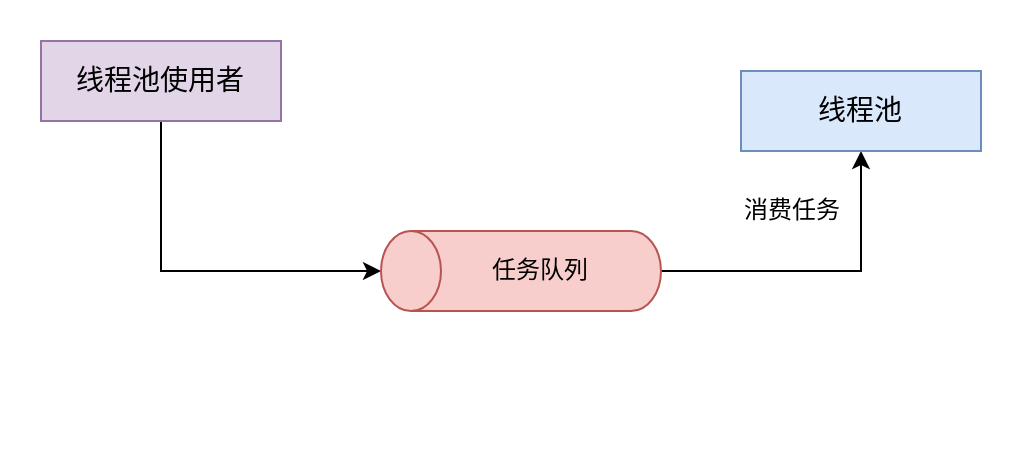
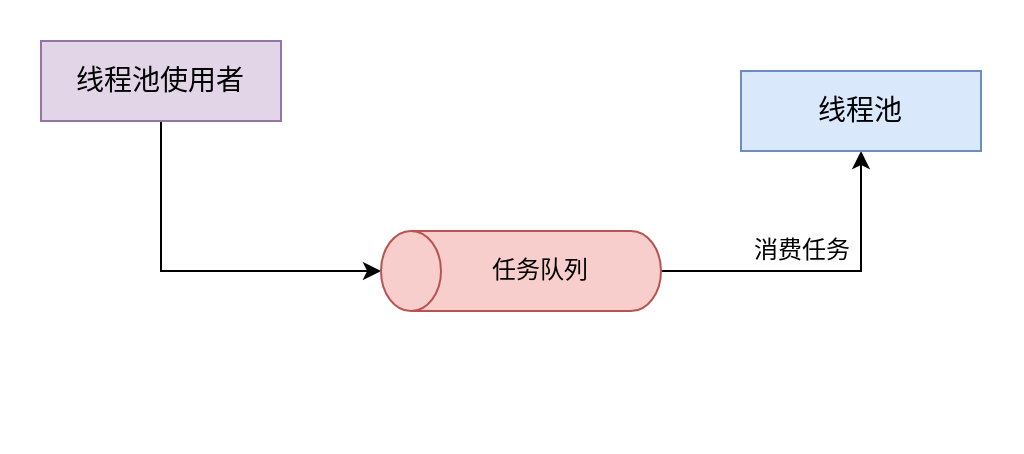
(793, 211) -> (803, 251)
